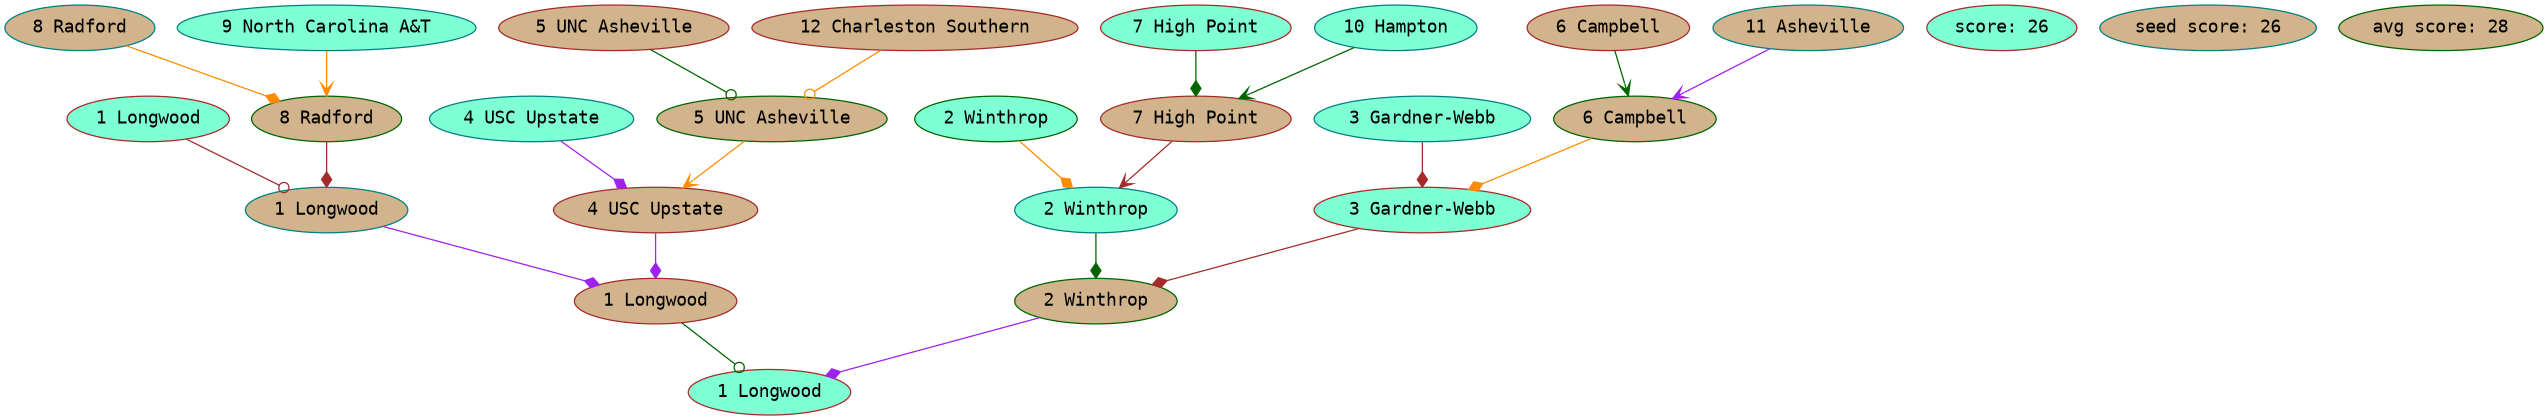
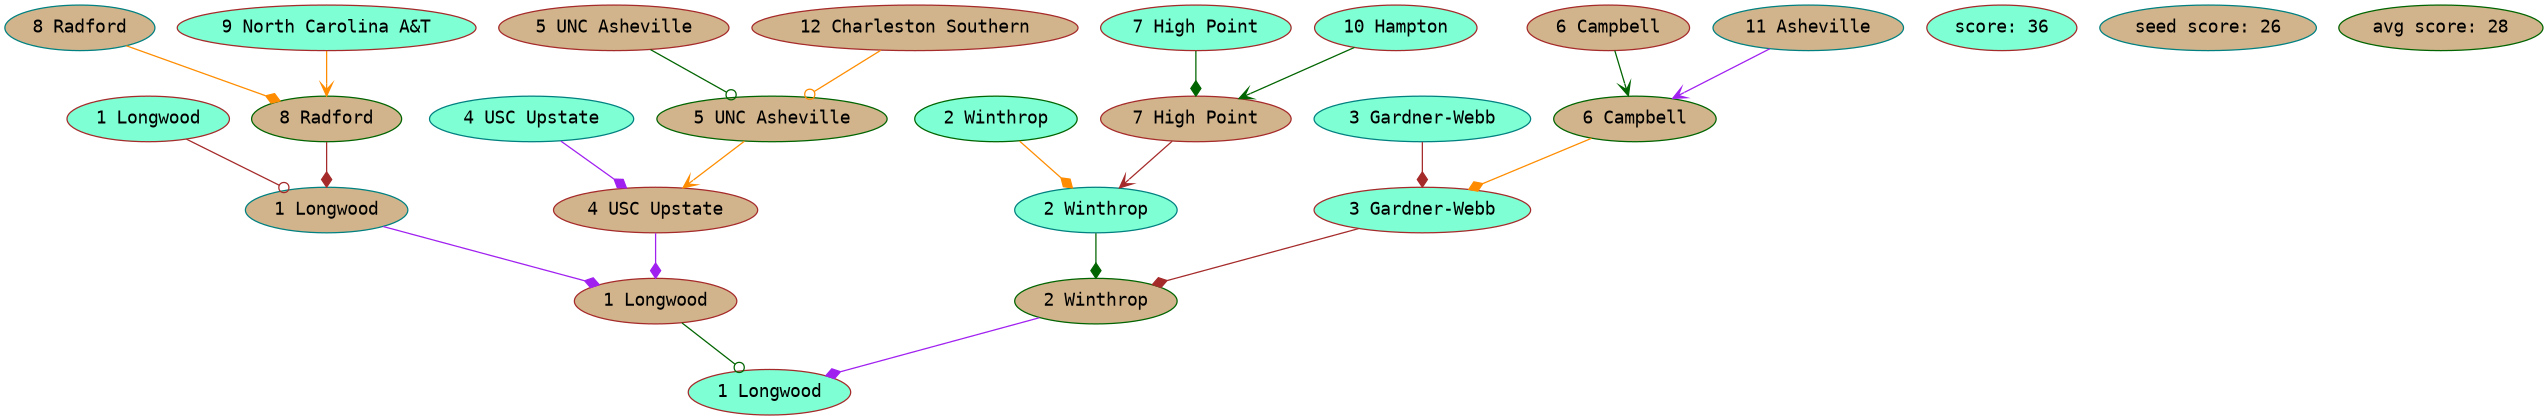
(327, 28) -> (327, 28)
(1396, 28) -> (1396, 28)
(2002, 28) -> (2002, 28)
